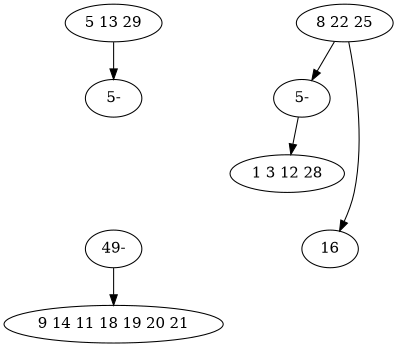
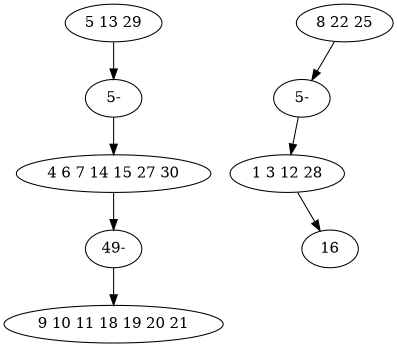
(359, 132) -> (306, 207)
none -> (114, 174)
(114, 324) -> (114, 324)
